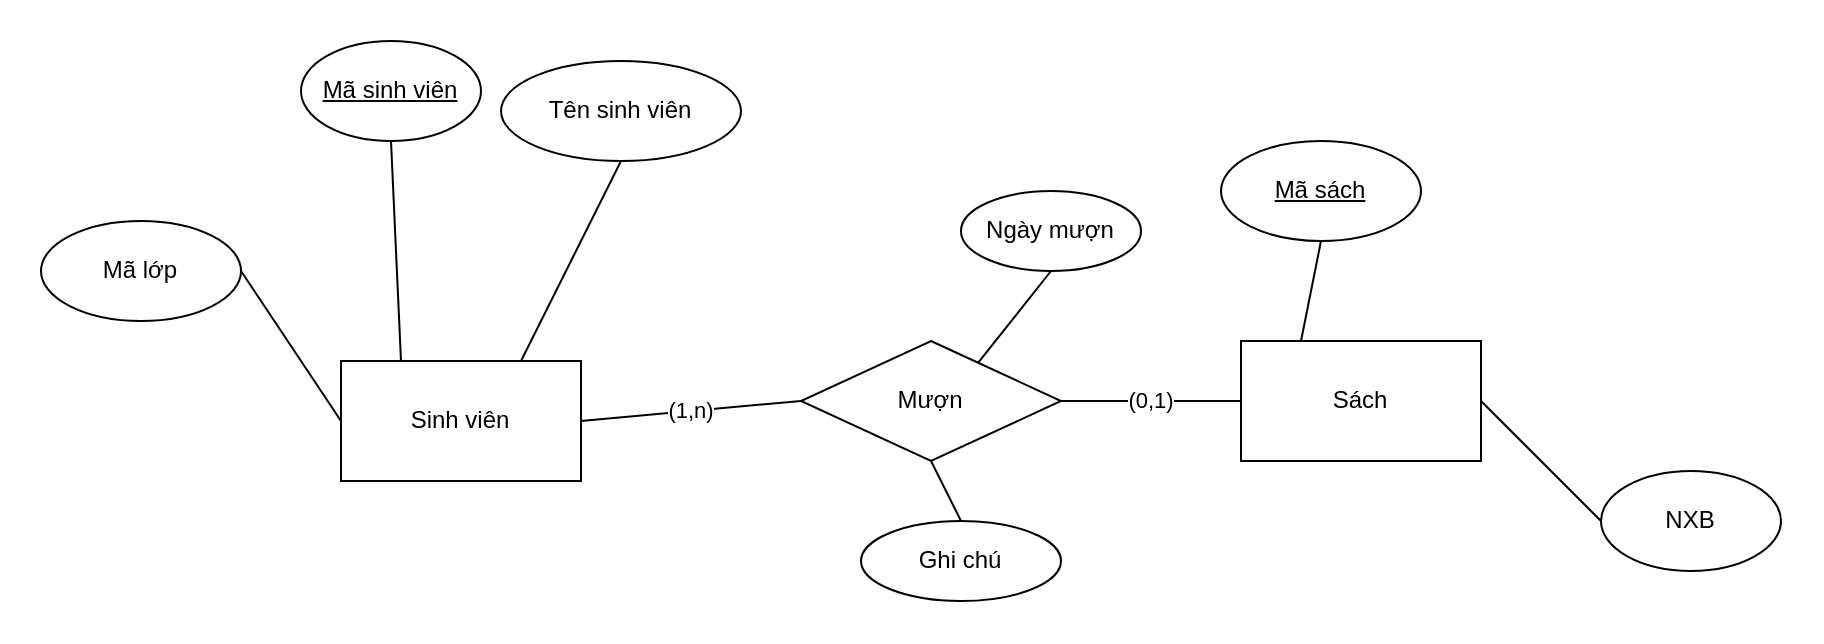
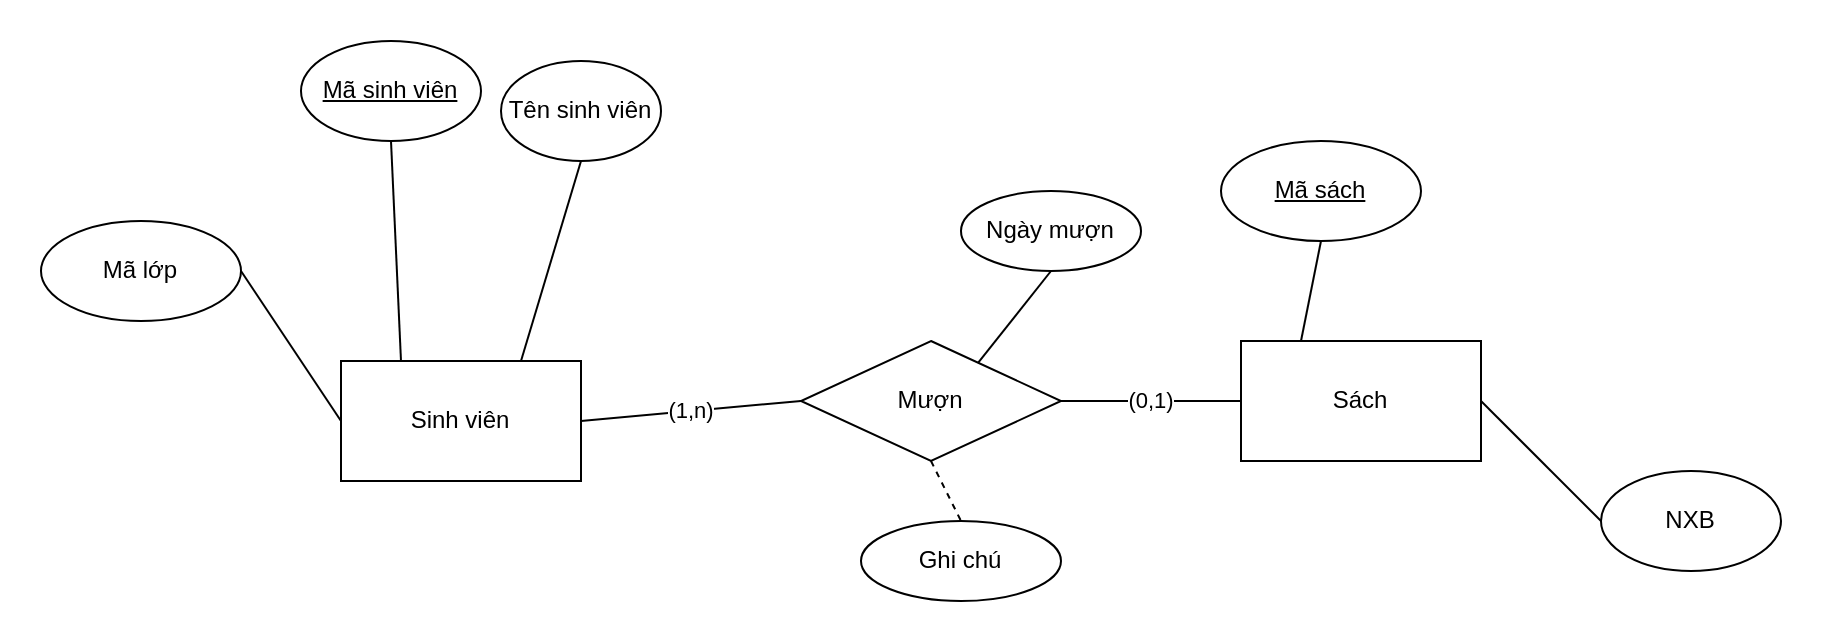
(621, 111) -> (581, 111)
(945, 490) -> (945, 490)
